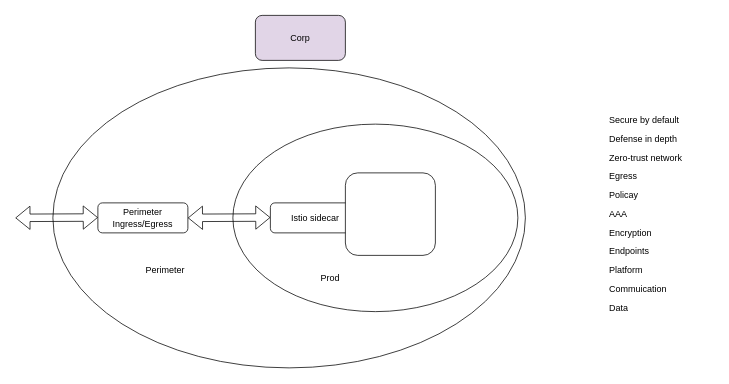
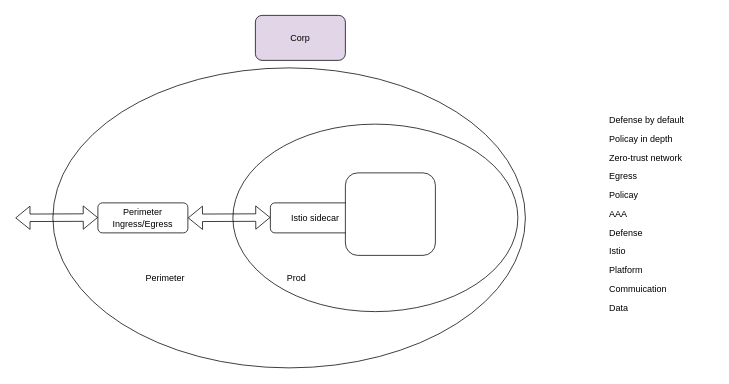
(649, 120) -> (651, 120)
(646, 139) -> (644, 139)
(633, 233) -> (627, 233)
(631, 252) -> (621, 252)
(165, 270) -> (165, 278)
(330, 278) -> (297, 278)
